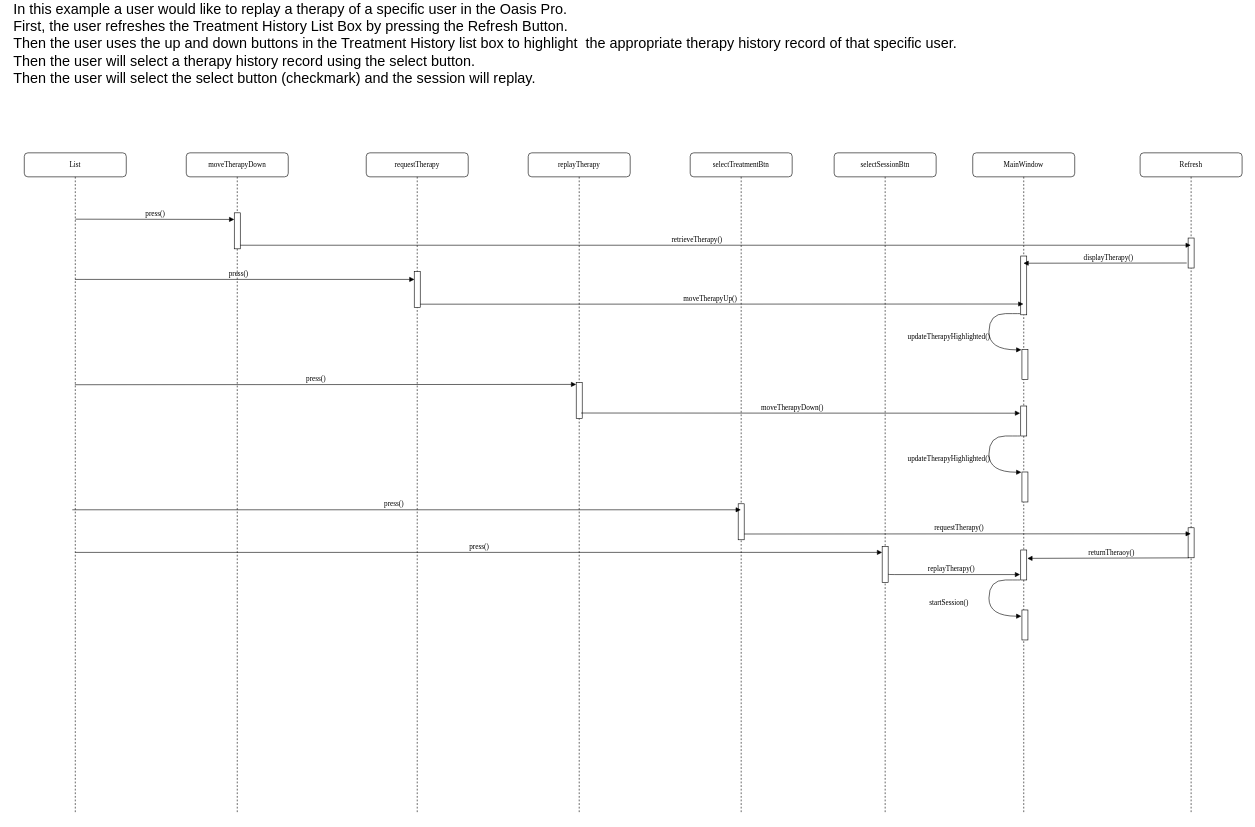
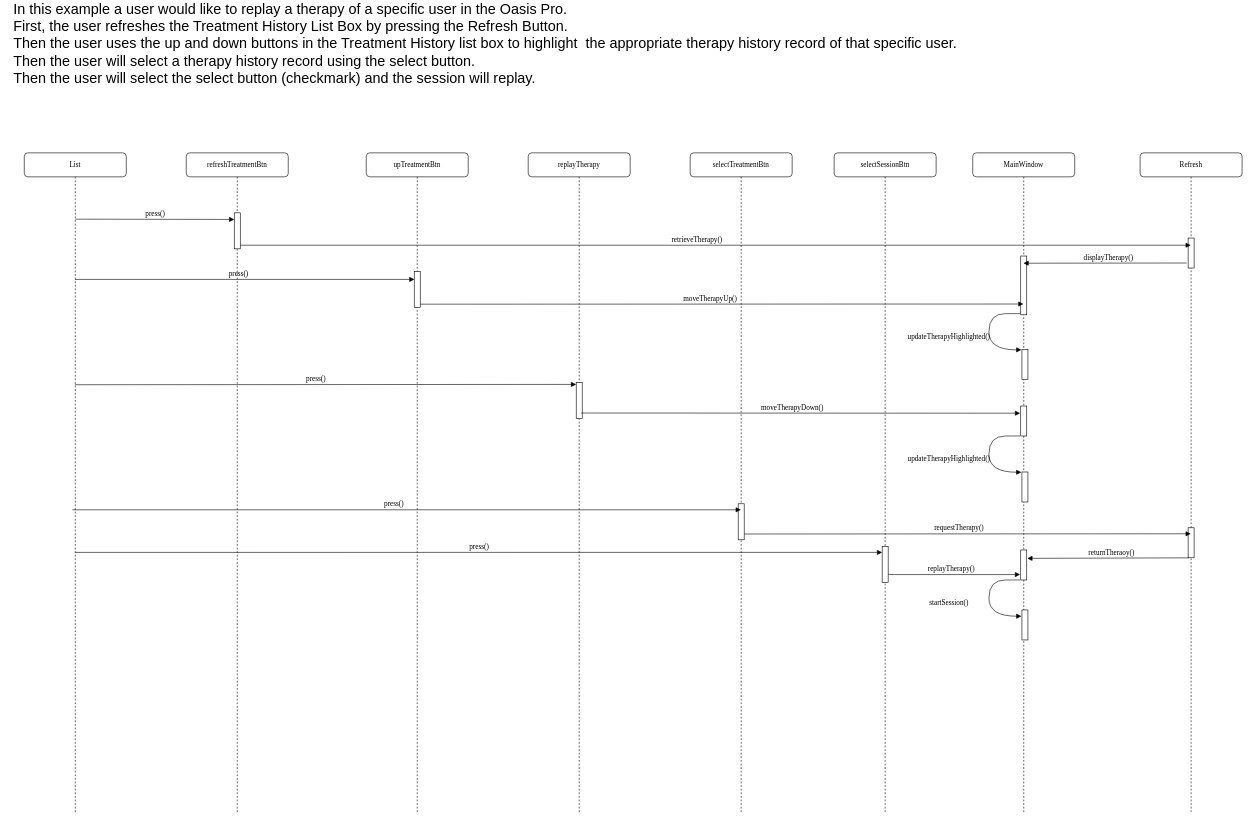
(237, 165) -> (237, 165)
(417, 165) -> (417, 165)
